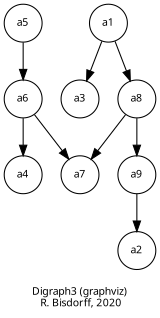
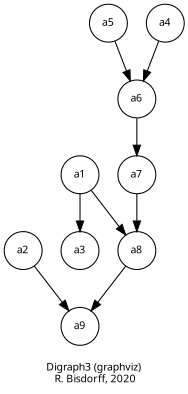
(23, 132) -> (153, 56)
(112, 133) -> (137, 207)
(137, 207) -> (48, 284)
